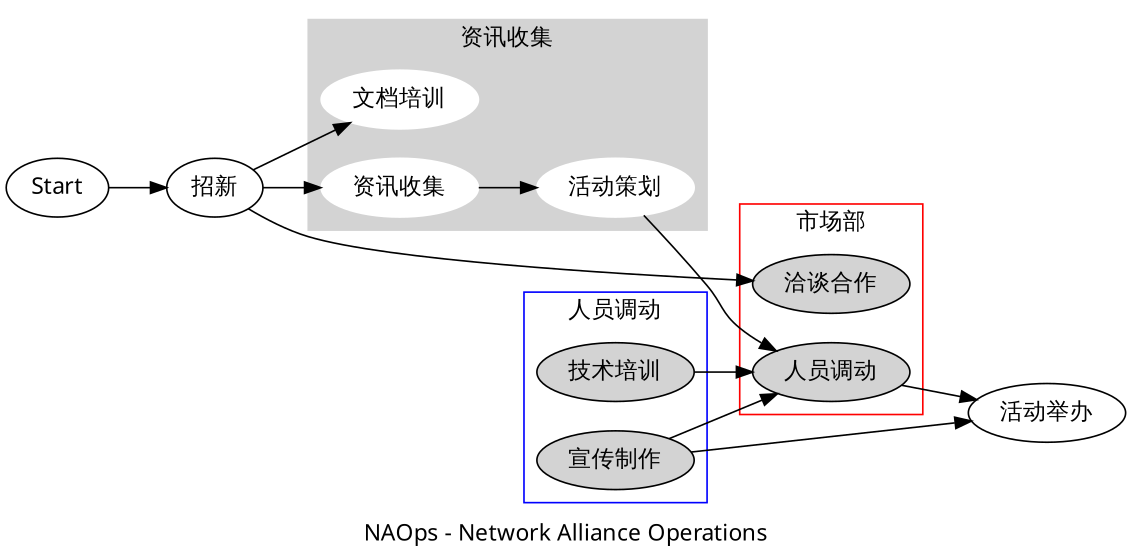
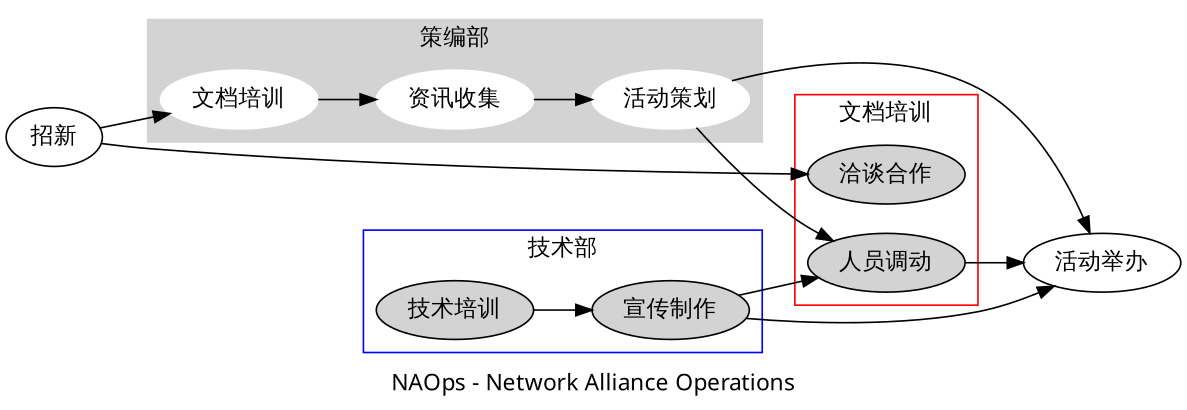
(508, 38) -> (455, 38)
none -> (940, 74)
(57, 188) -> none
(284, 188) -> (339, 100)
(831, 223) -> (886, 113)
(616, 311) -> (563, 249)
(717, 372) -> (555, 310)
